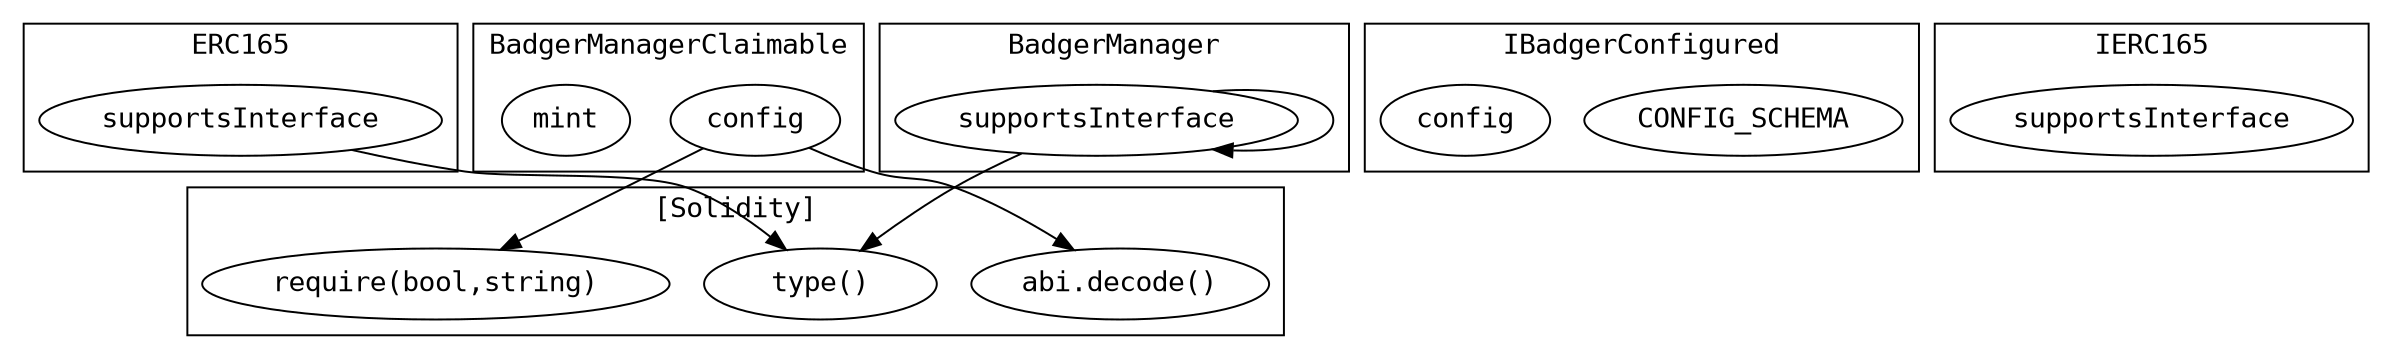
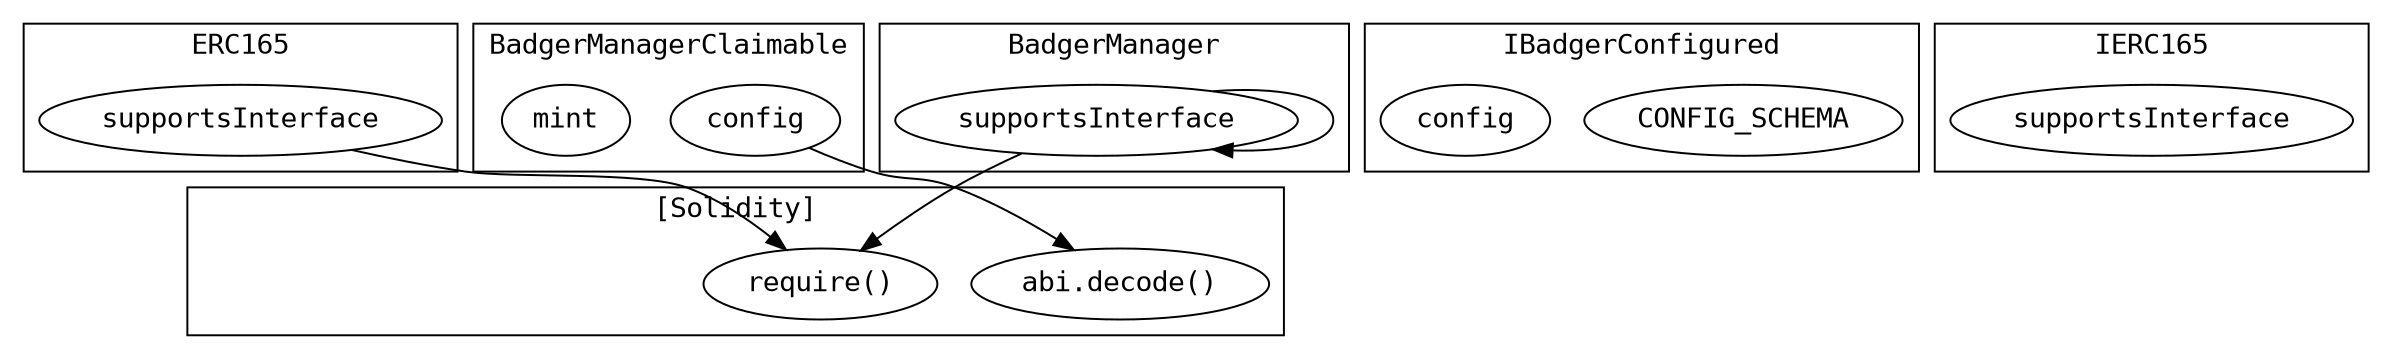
(436, 284) -> none
(820, 284) -> (820, 284)
